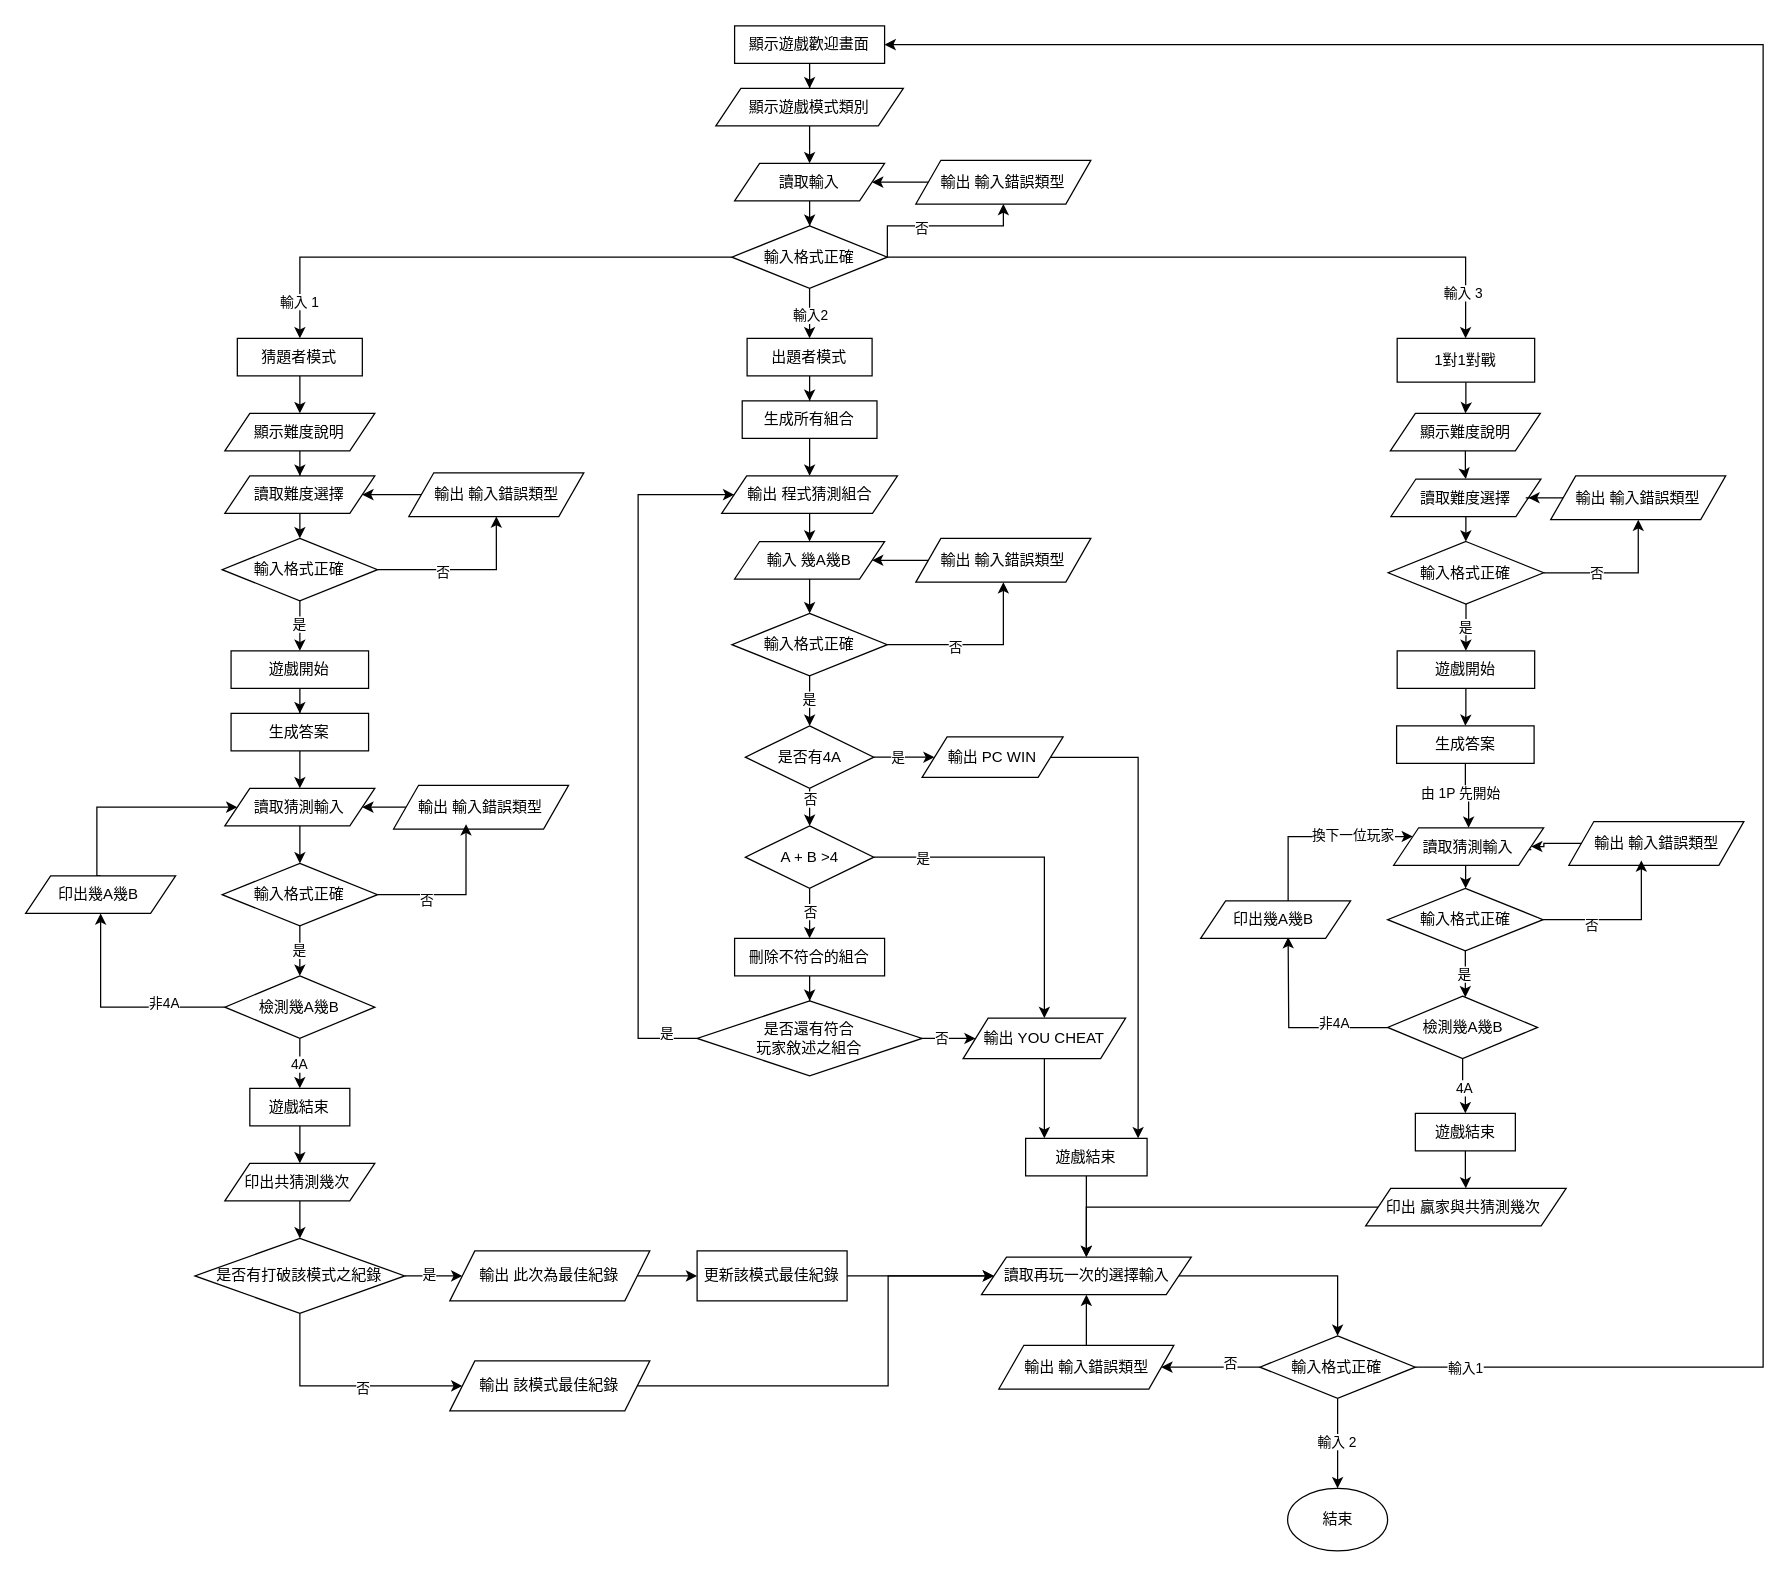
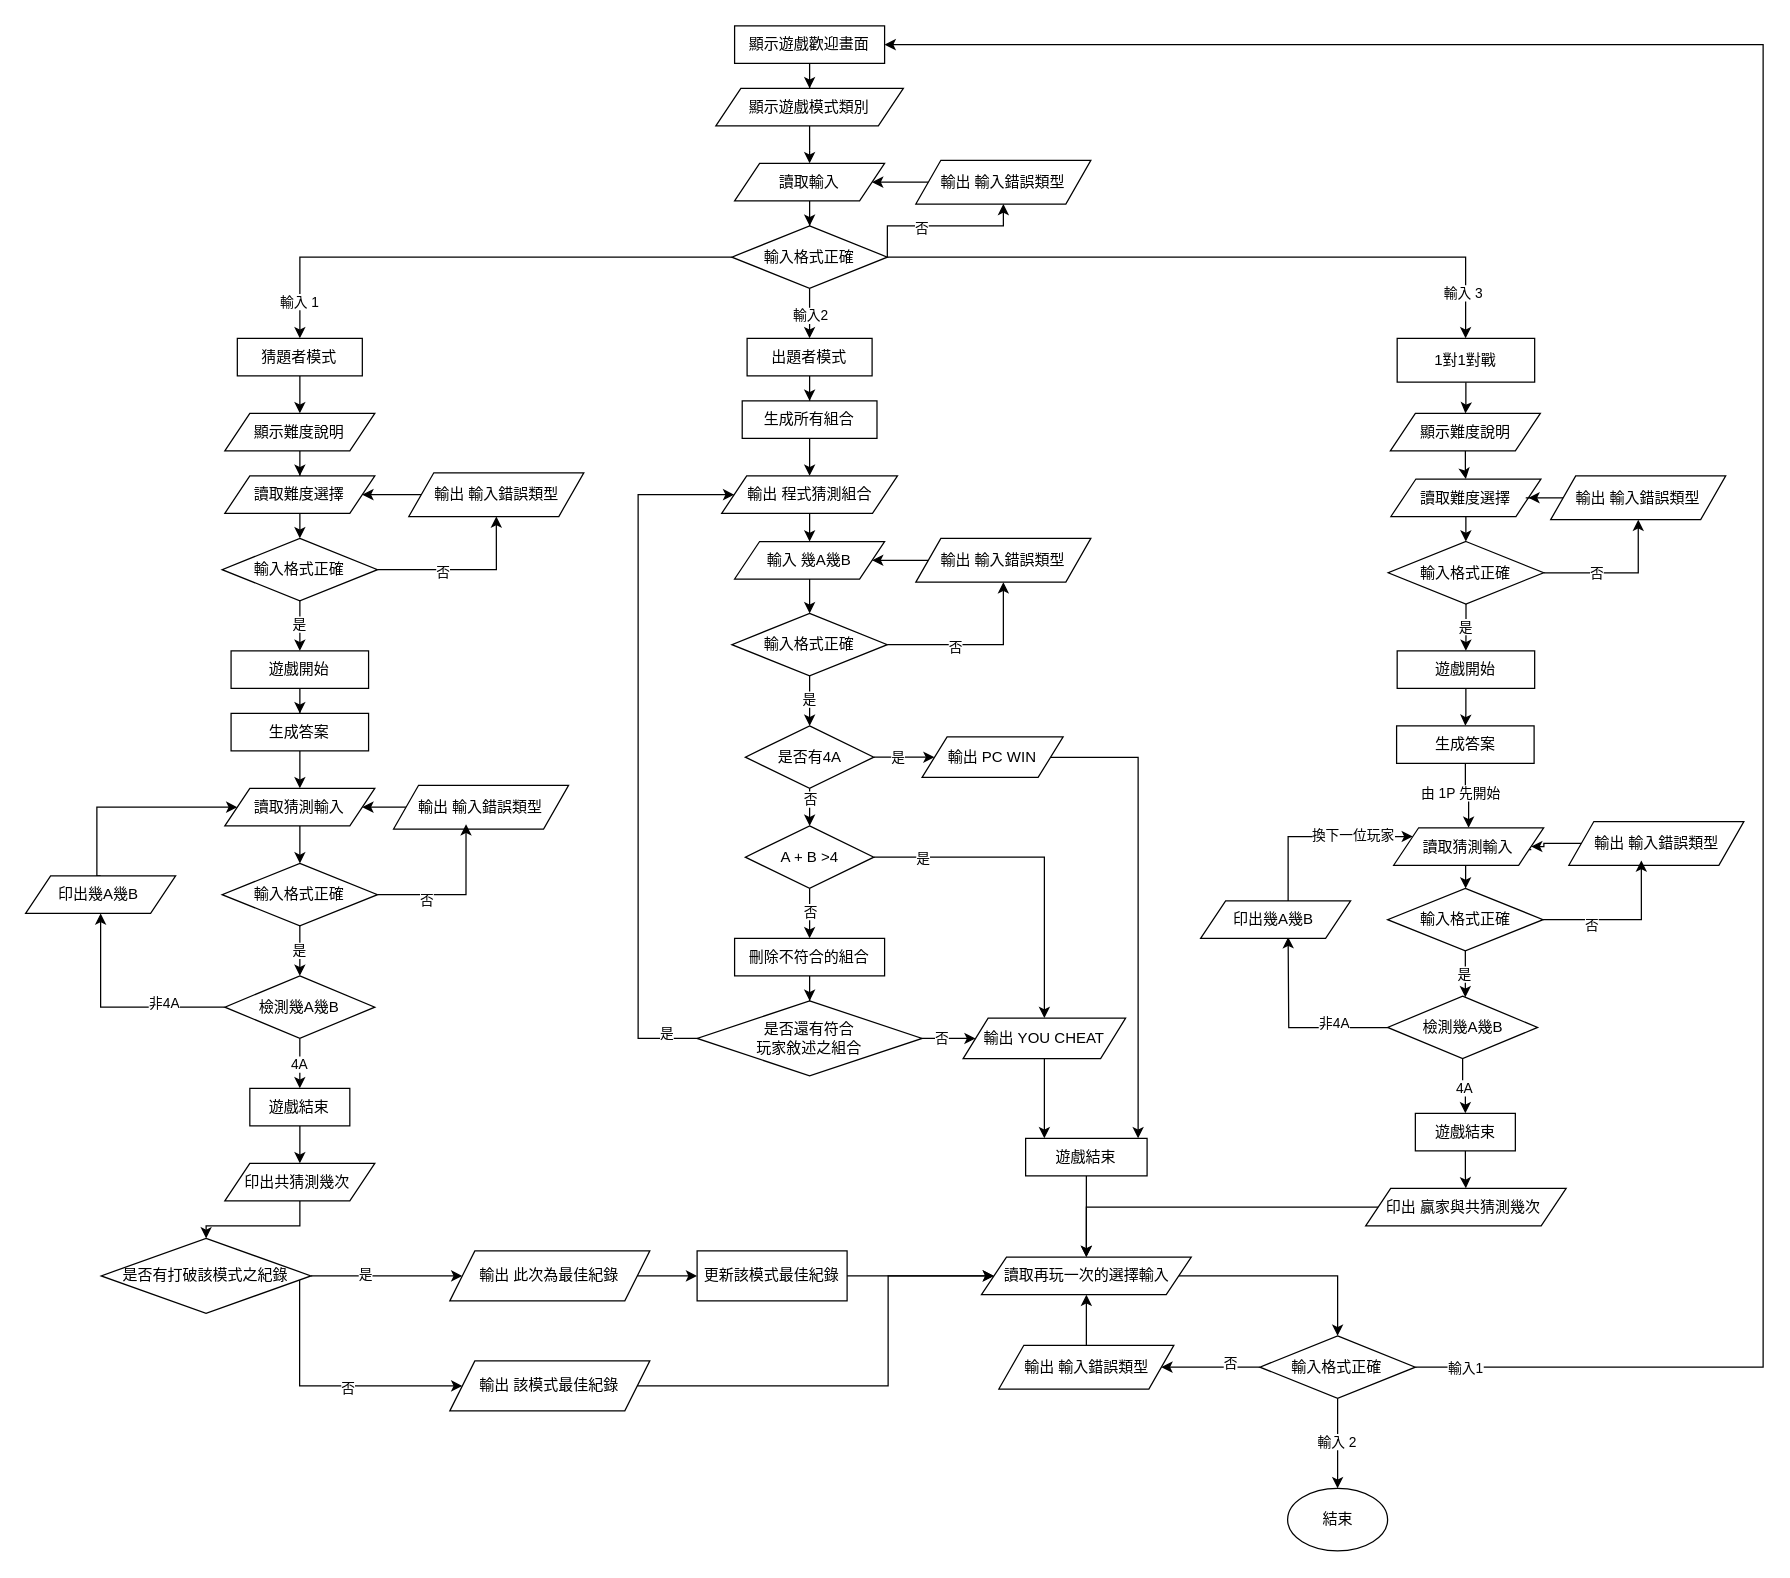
(300, 1276) -> (206, 1276)
